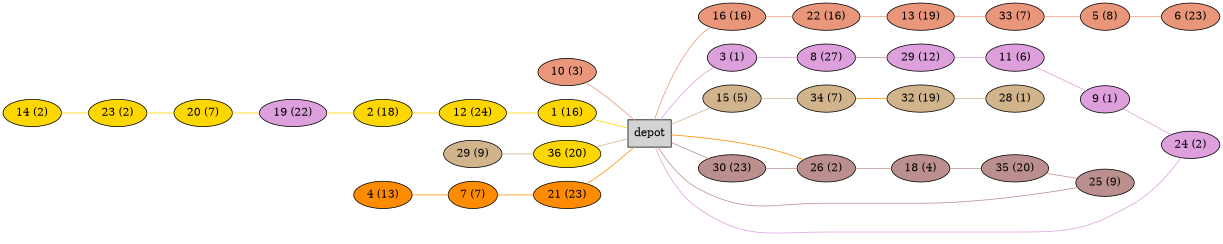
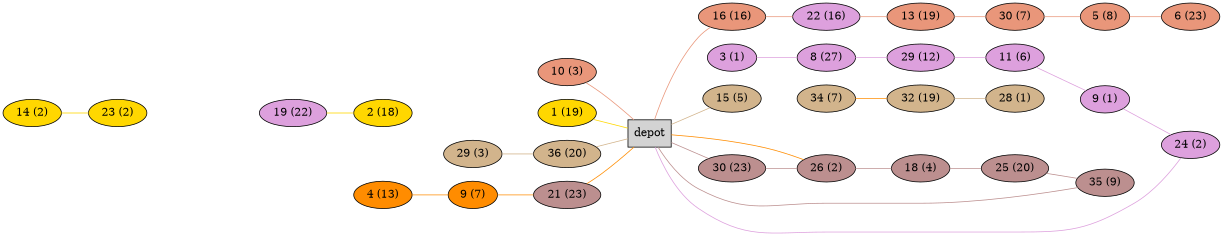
(826, 17) -> (826, 17)
(1015, 17) -> (1015, 17)
(871, 58) -> (871, 58)
(685, 91) -> none
(779, 99) -> none
(203, 113) -> none
(473, 113) -> none
(567, 113) -> (567, 113)
(473, 154) -> (473, 154)
(567, 154) -> (567, 154)
(1015, 168) -> (1015, 168)
(1105, 183) -> (1105, 183)
(473, 195) -> (473, 195)
(567, 195) -> (567, 195)
